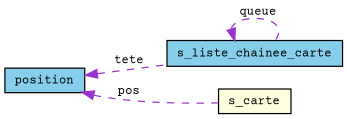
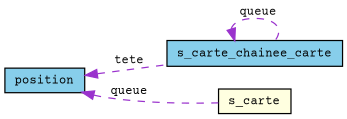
(255, 53) -> (255, 53)
(126, 91) -> (126, 91)
